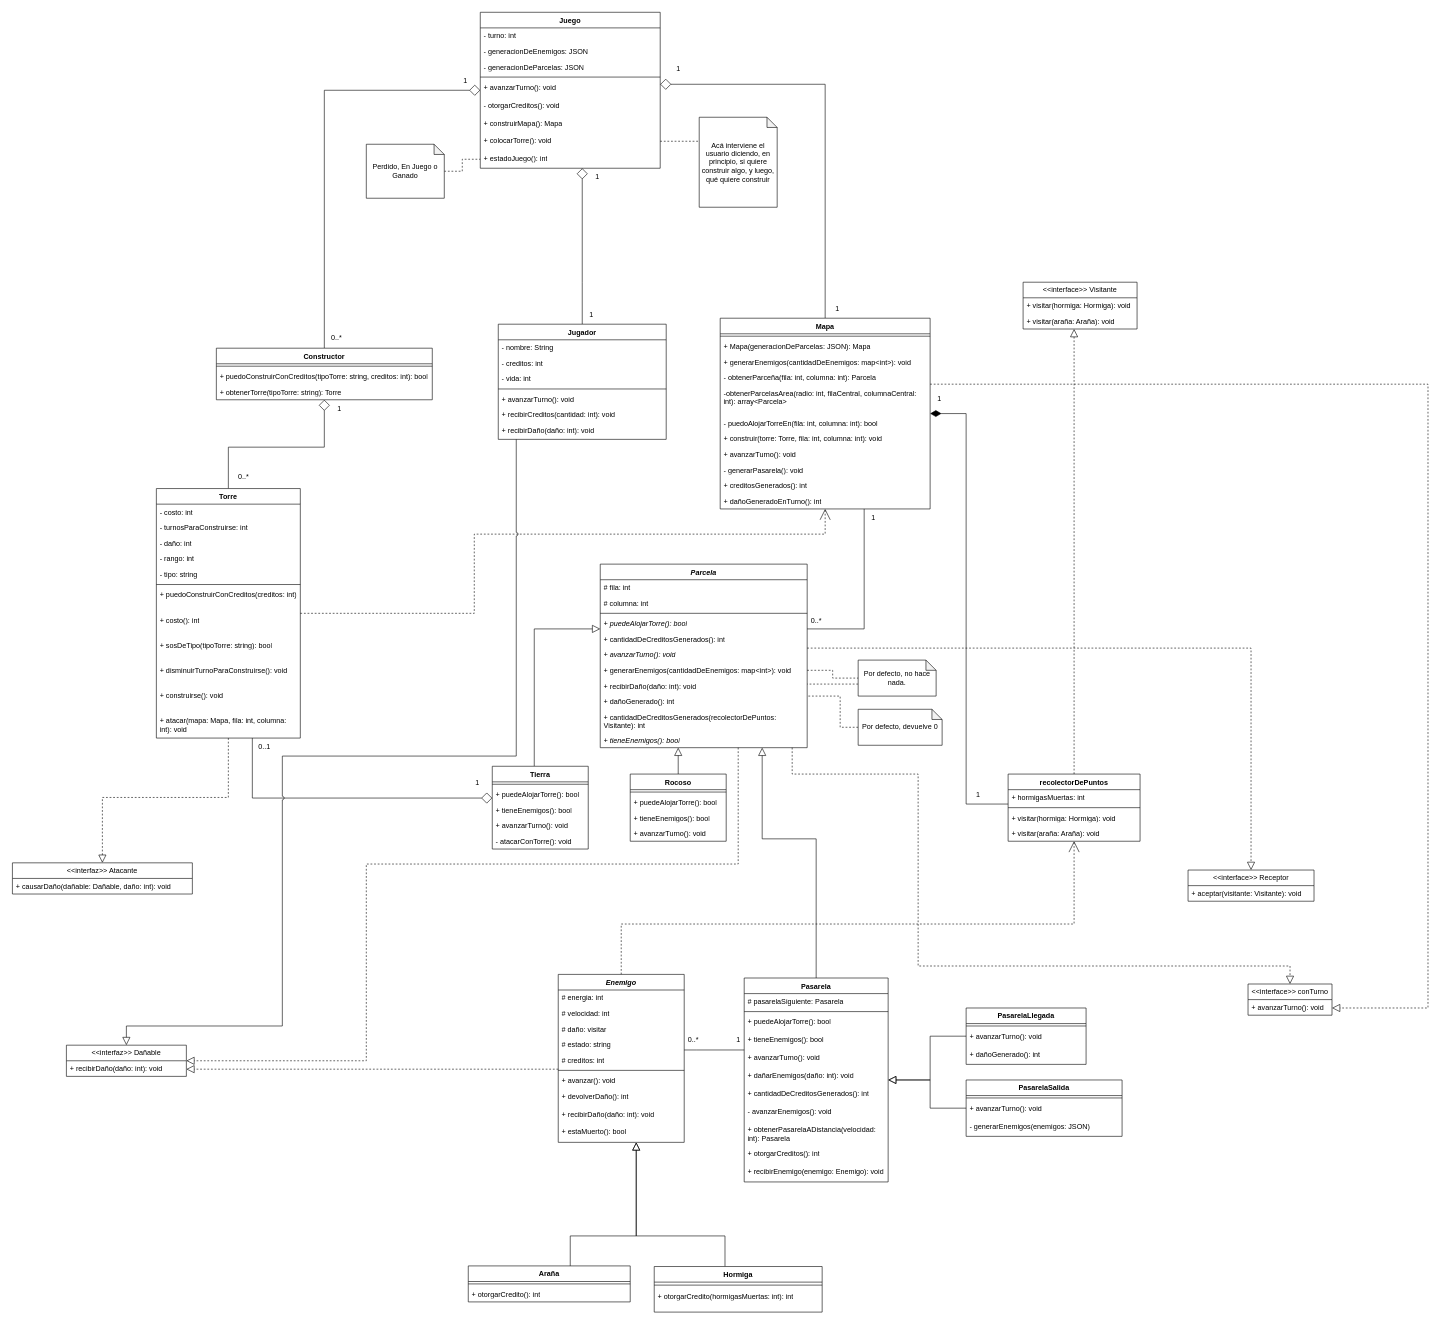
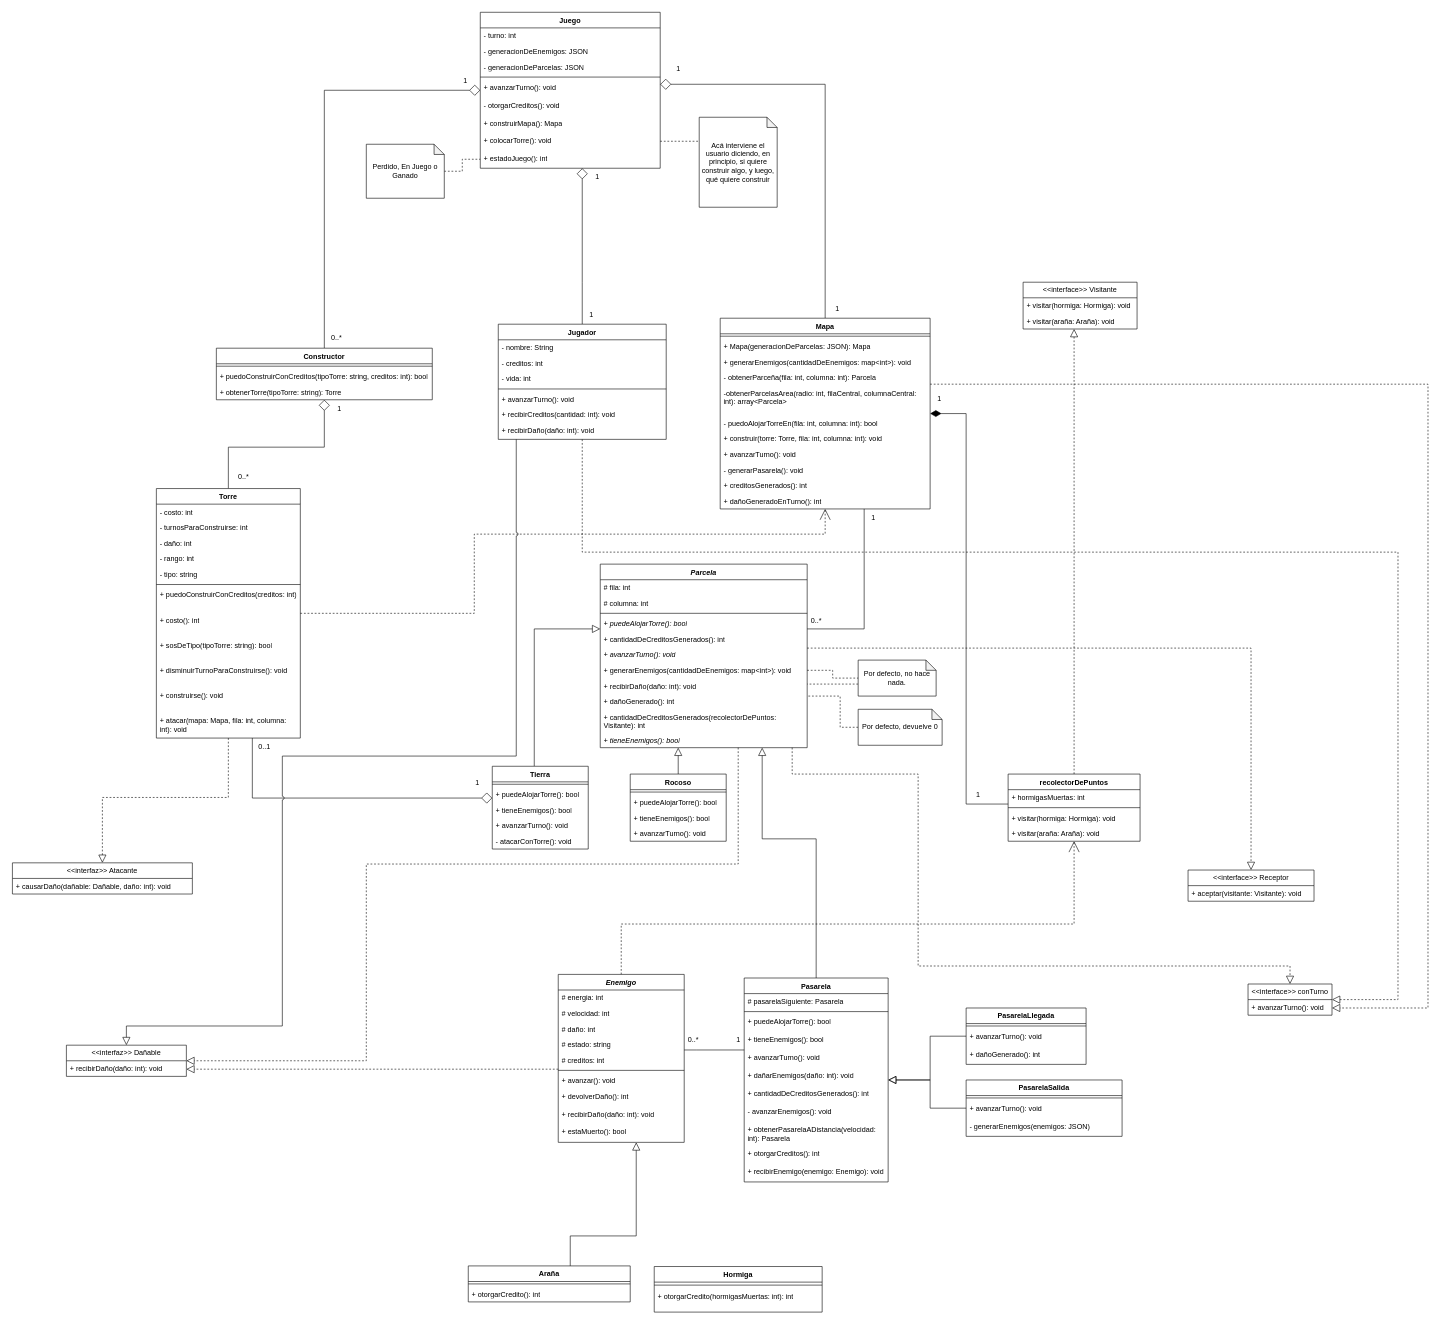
none -> (934, 552)
(587, 1030) -> (580, 1030)
(697, 1236) -> none
